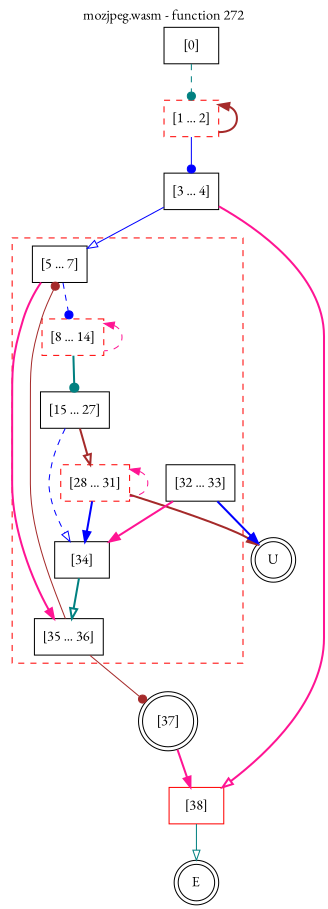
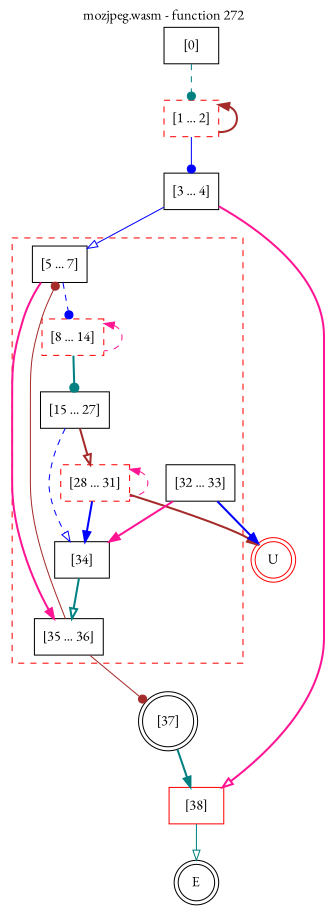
(273, 560) -> (273, 560)
(182, 763) -> (182, 763)
